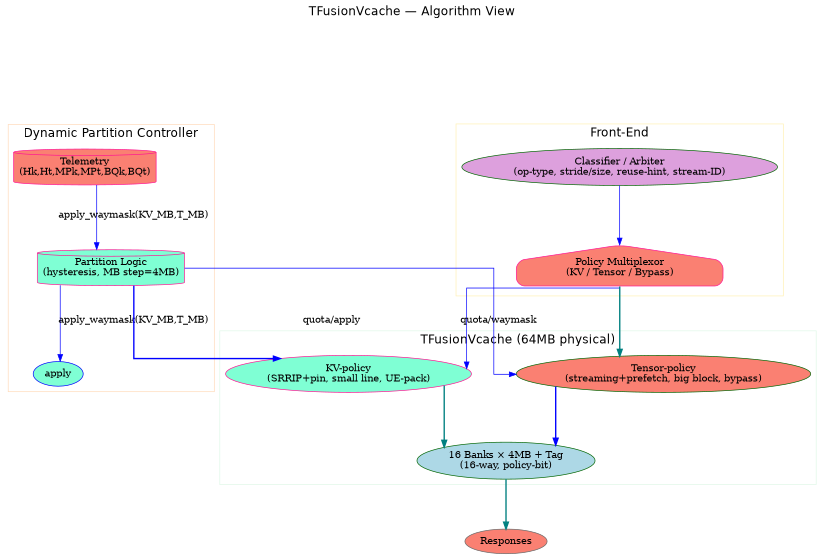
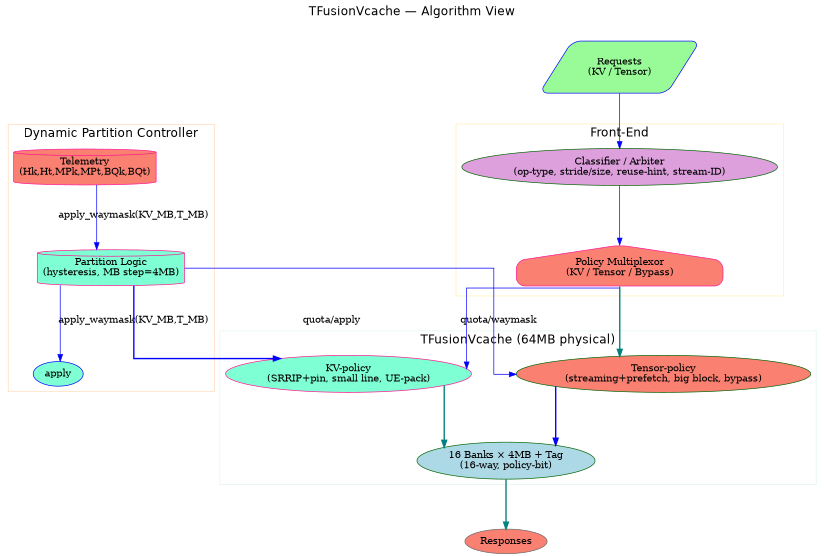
none -> (620, 67)
